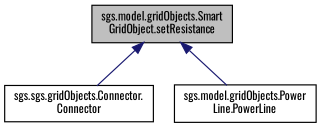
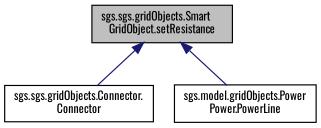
(162, 24) -> (162, 24)
(245, 104) -> (245, 104)
